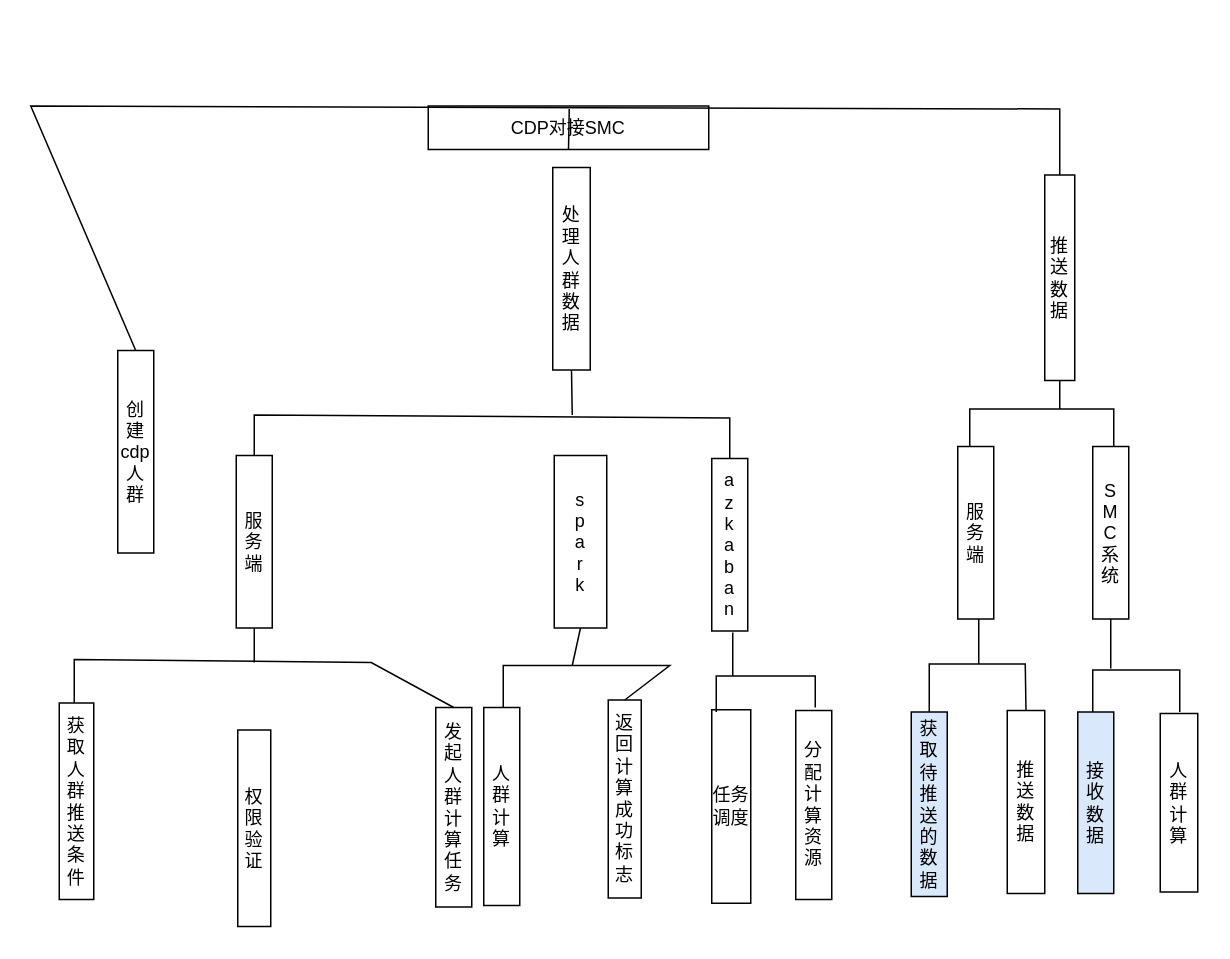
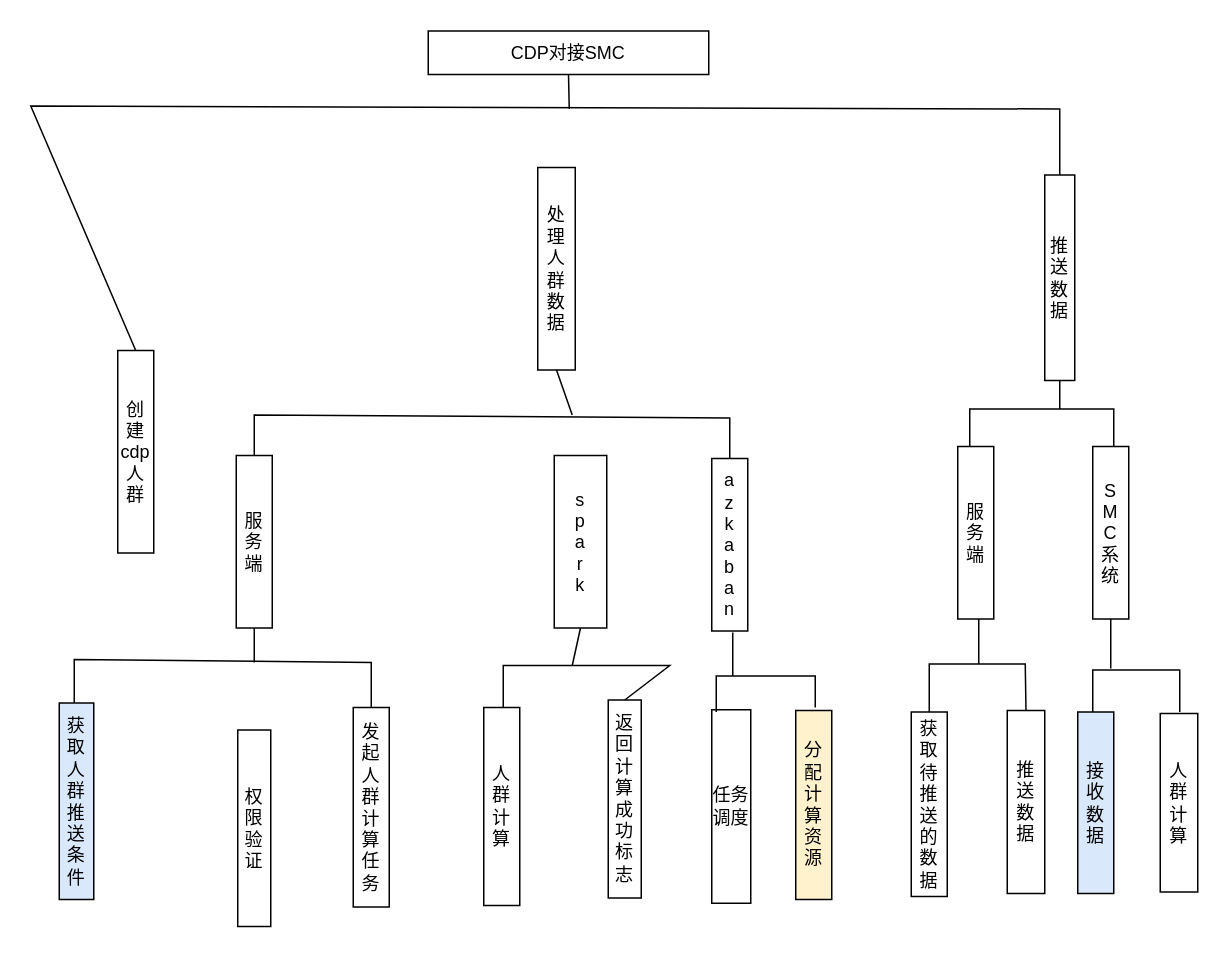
(569, 128) -> (569, 53)
(572, 269) -> (557, 269)
(77, 801) -> (77, 801)
(929, 804) -> (929, 804)
(814, 805) -> (814, 805)
(454, 807) -> (371, 807)
